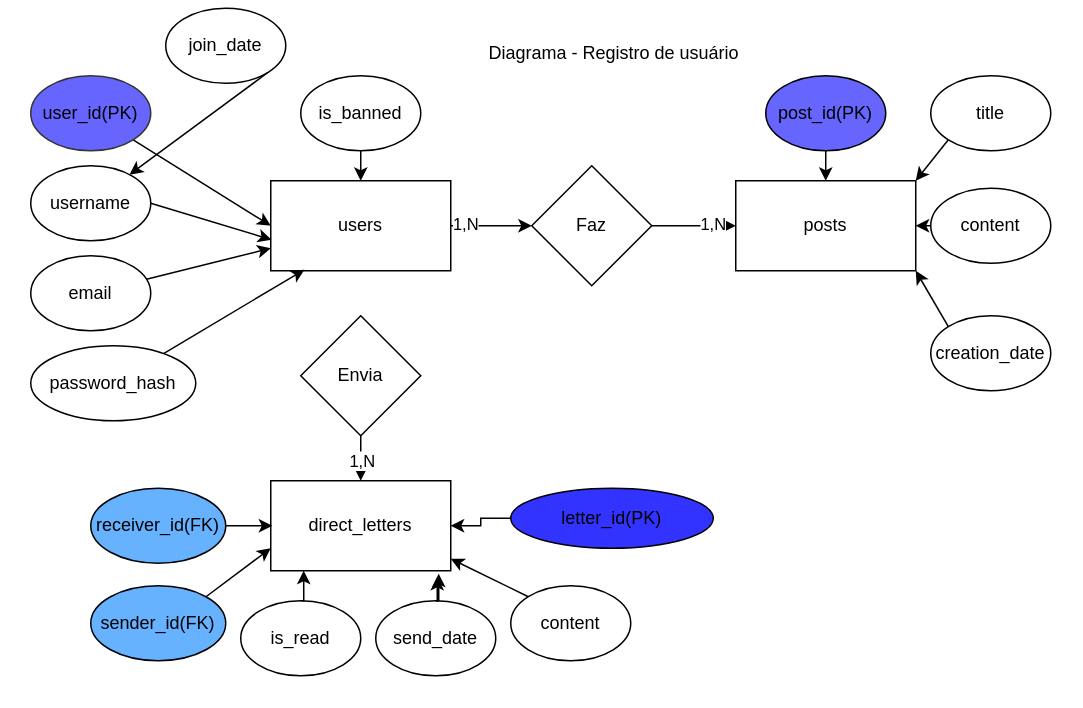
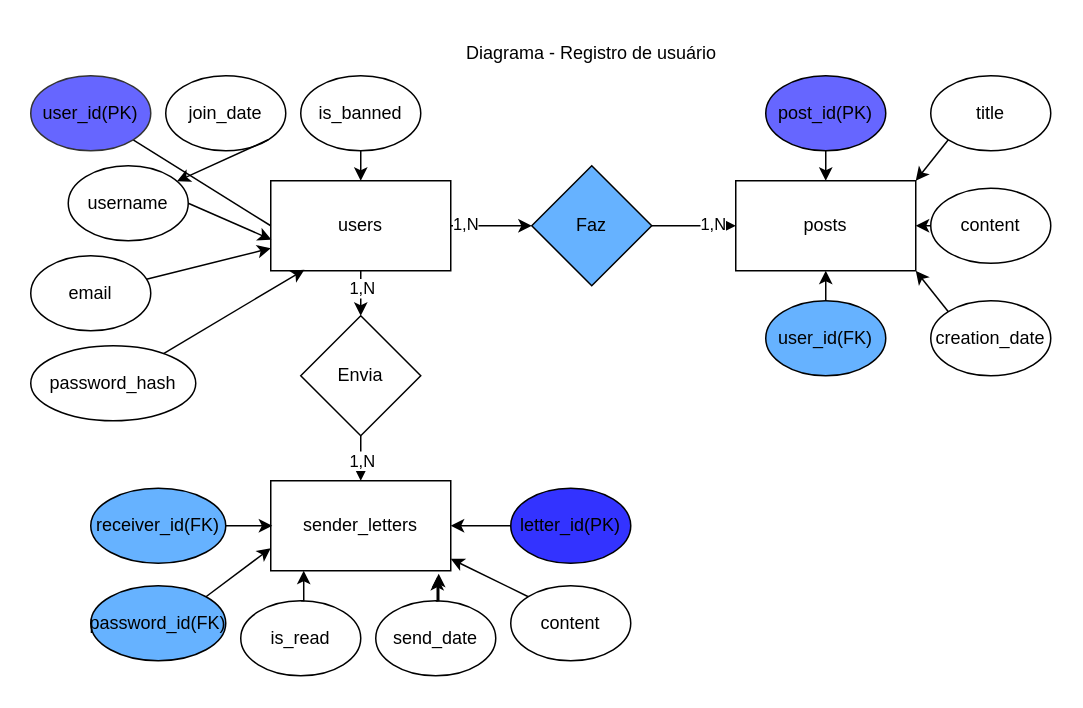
(226, 46) -> (226, 113)
(614, 53) -> (592, 53)
(91, 203) -> (128, 203)
(261, 220) -> (264, 222)
(592, 226) -> (592, 226)
none -> (826, 291)
none -> (361, 298)
none -> (826, 338)
(991, 353) -> (991, 338)
(612, 518) -> (571, 526)
(361, 526) -> (361, 526)
(158, 623) -> (158, 623)
